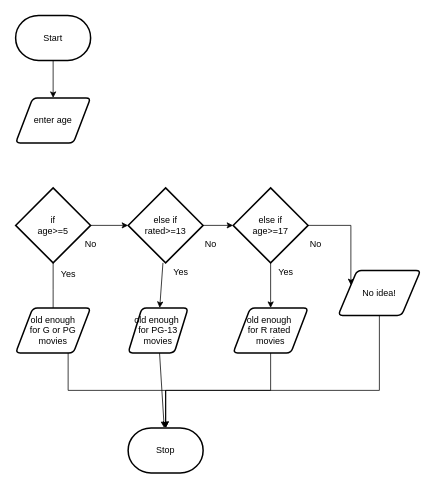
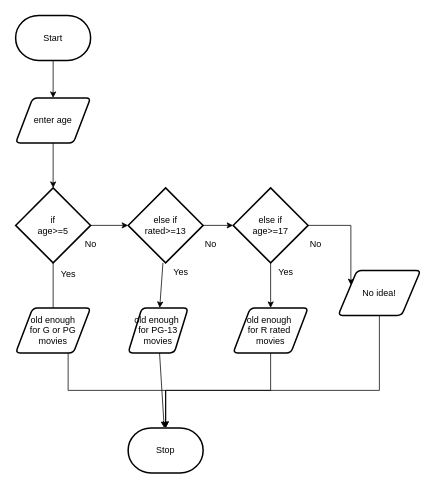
none -> (53, 181)
